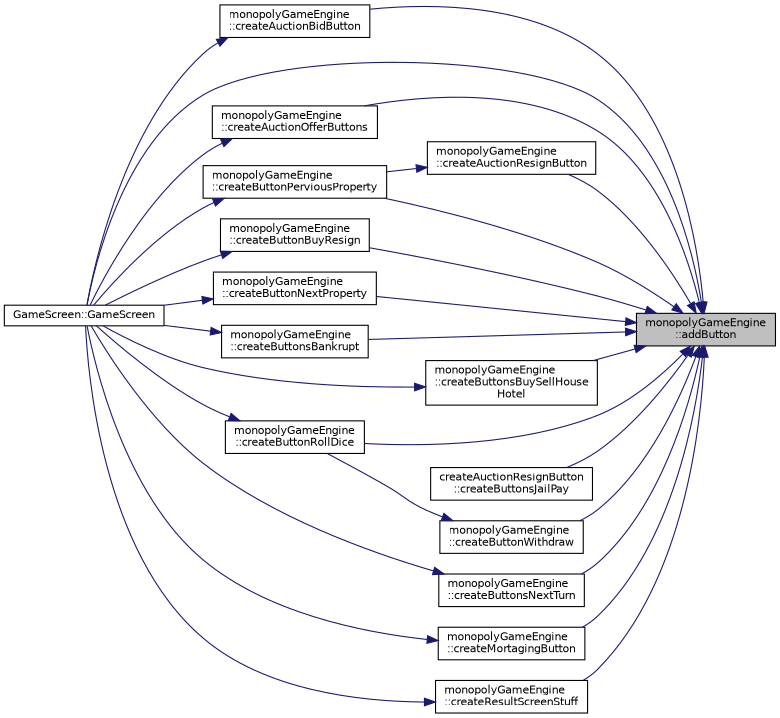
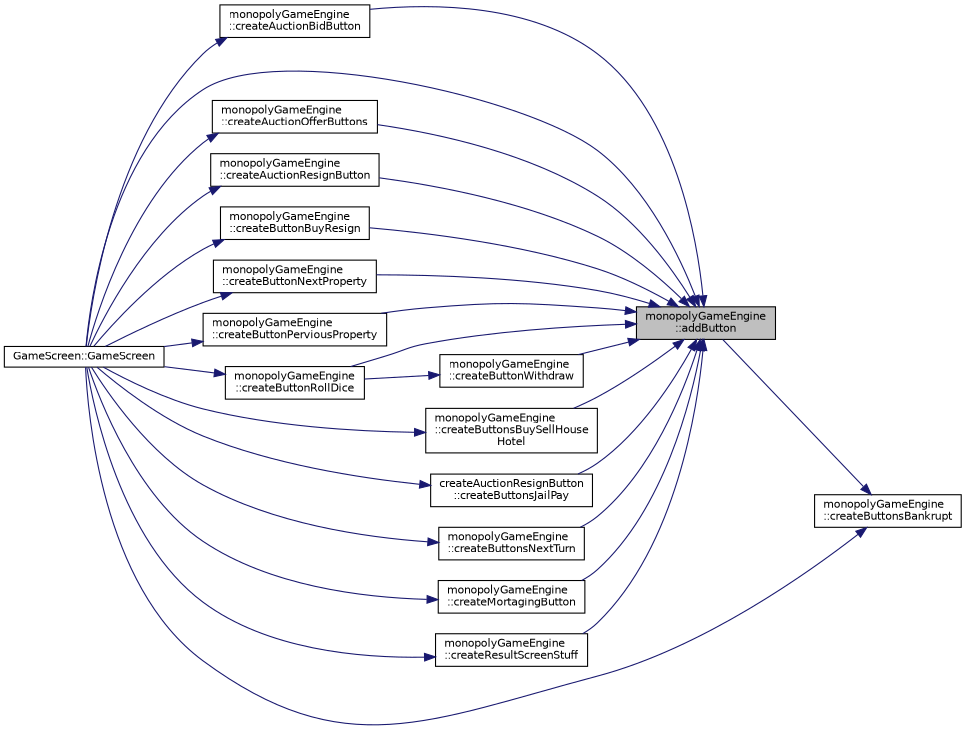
(402, 170) -> (140, 261)
(497, 336) -> (793, 413)
none -> (248, 452)
